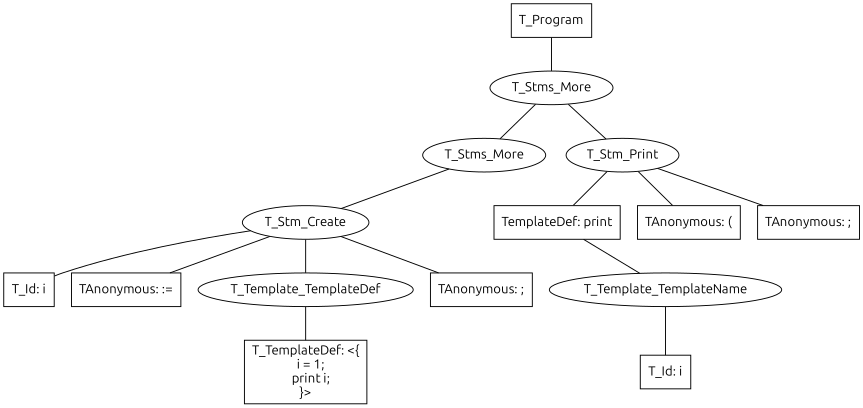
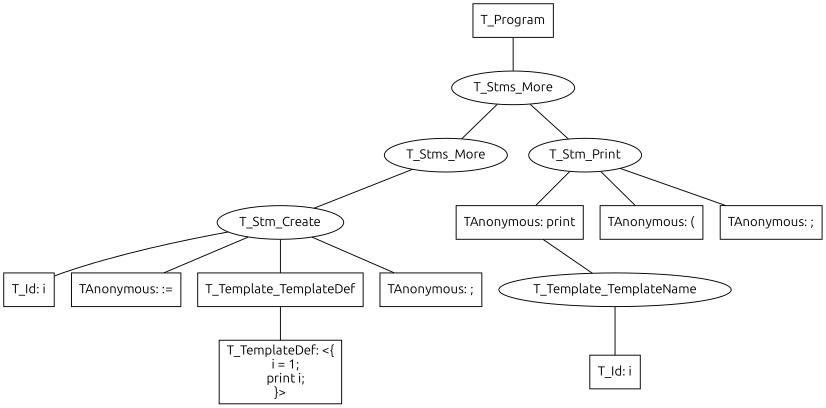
(557, 222) -> (520, 222)
(306, 290) -> (280, 290)
